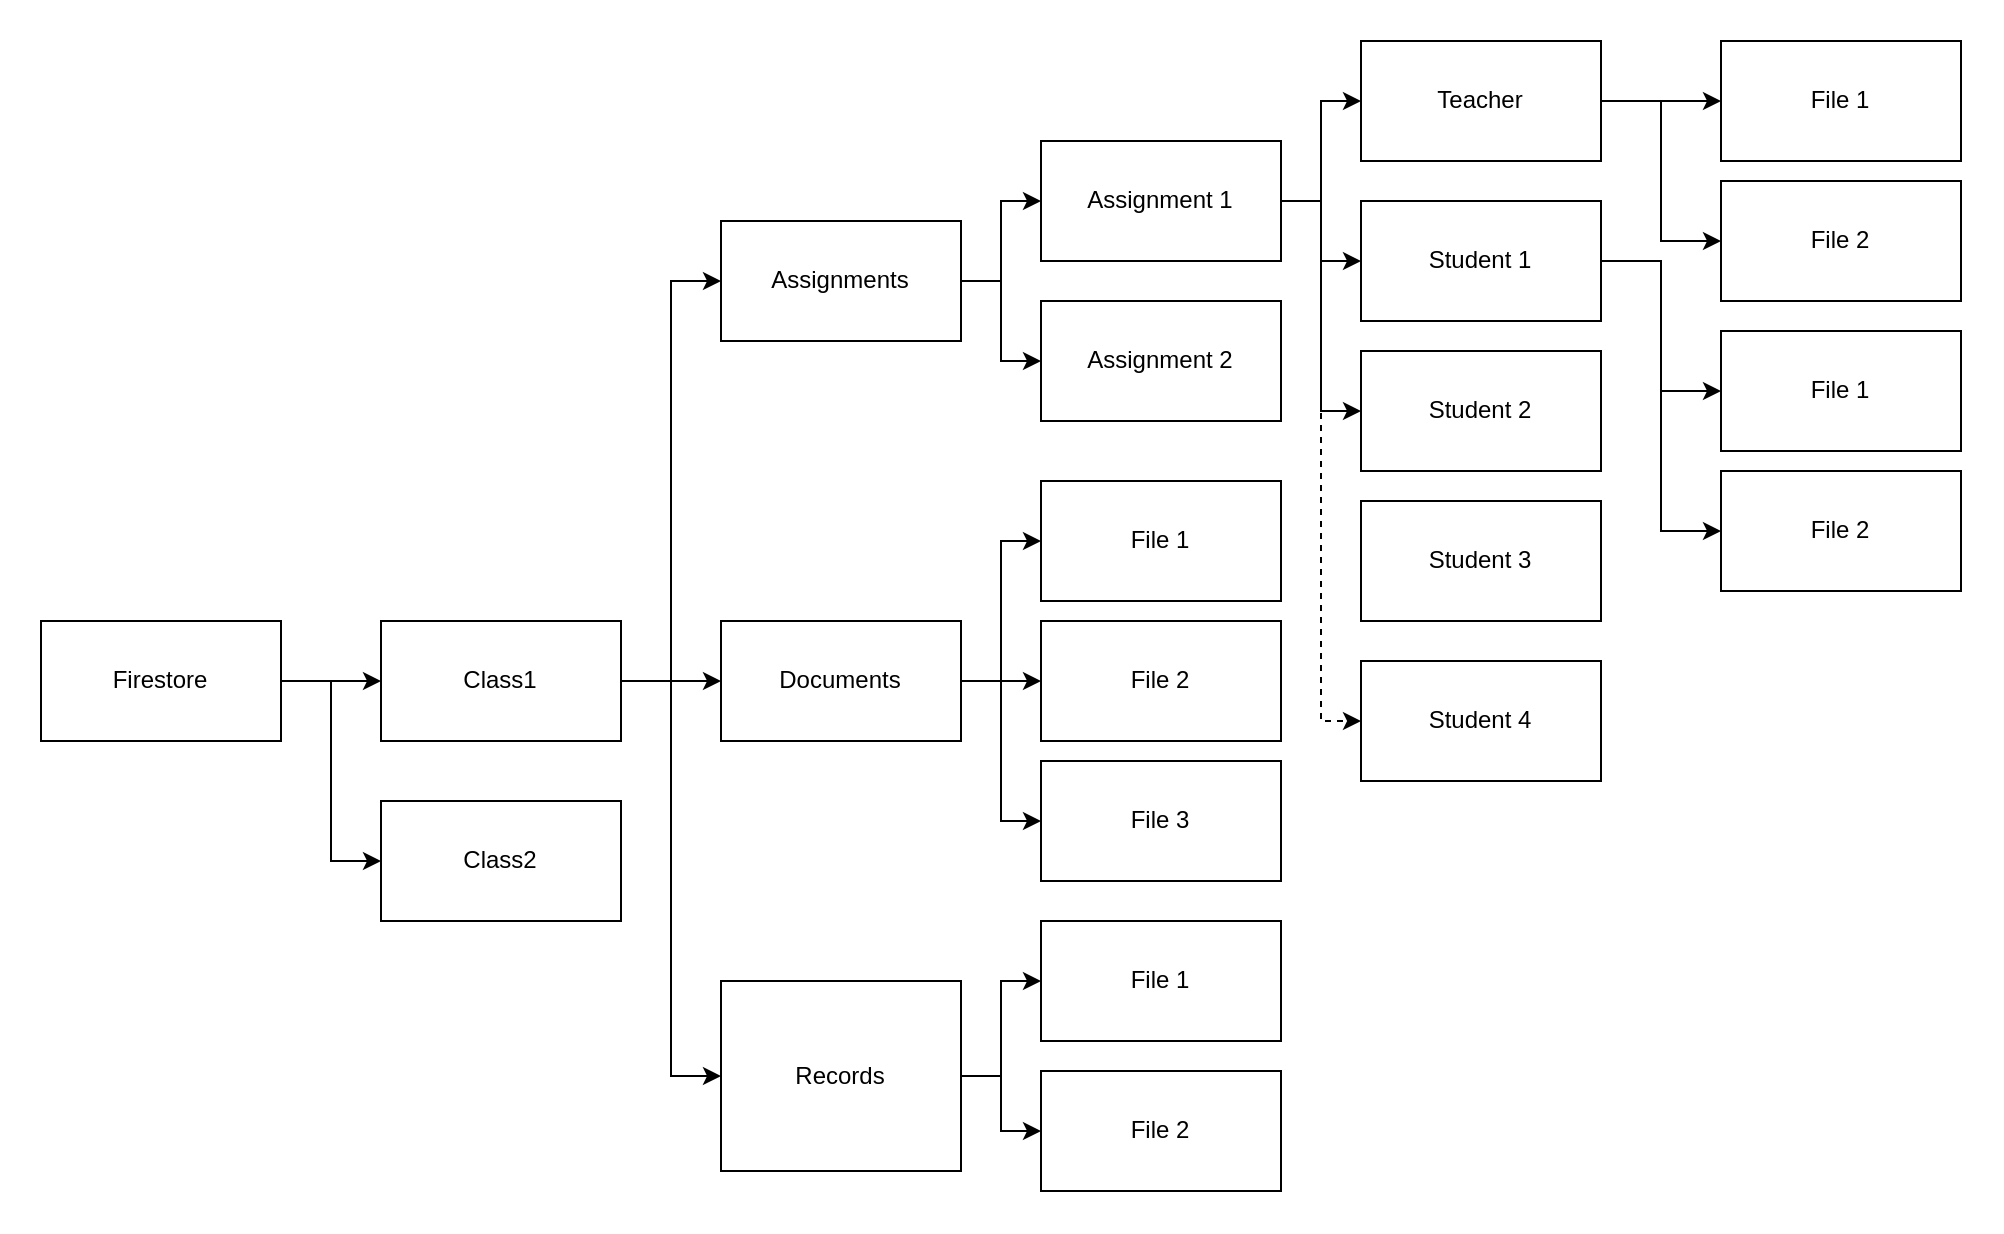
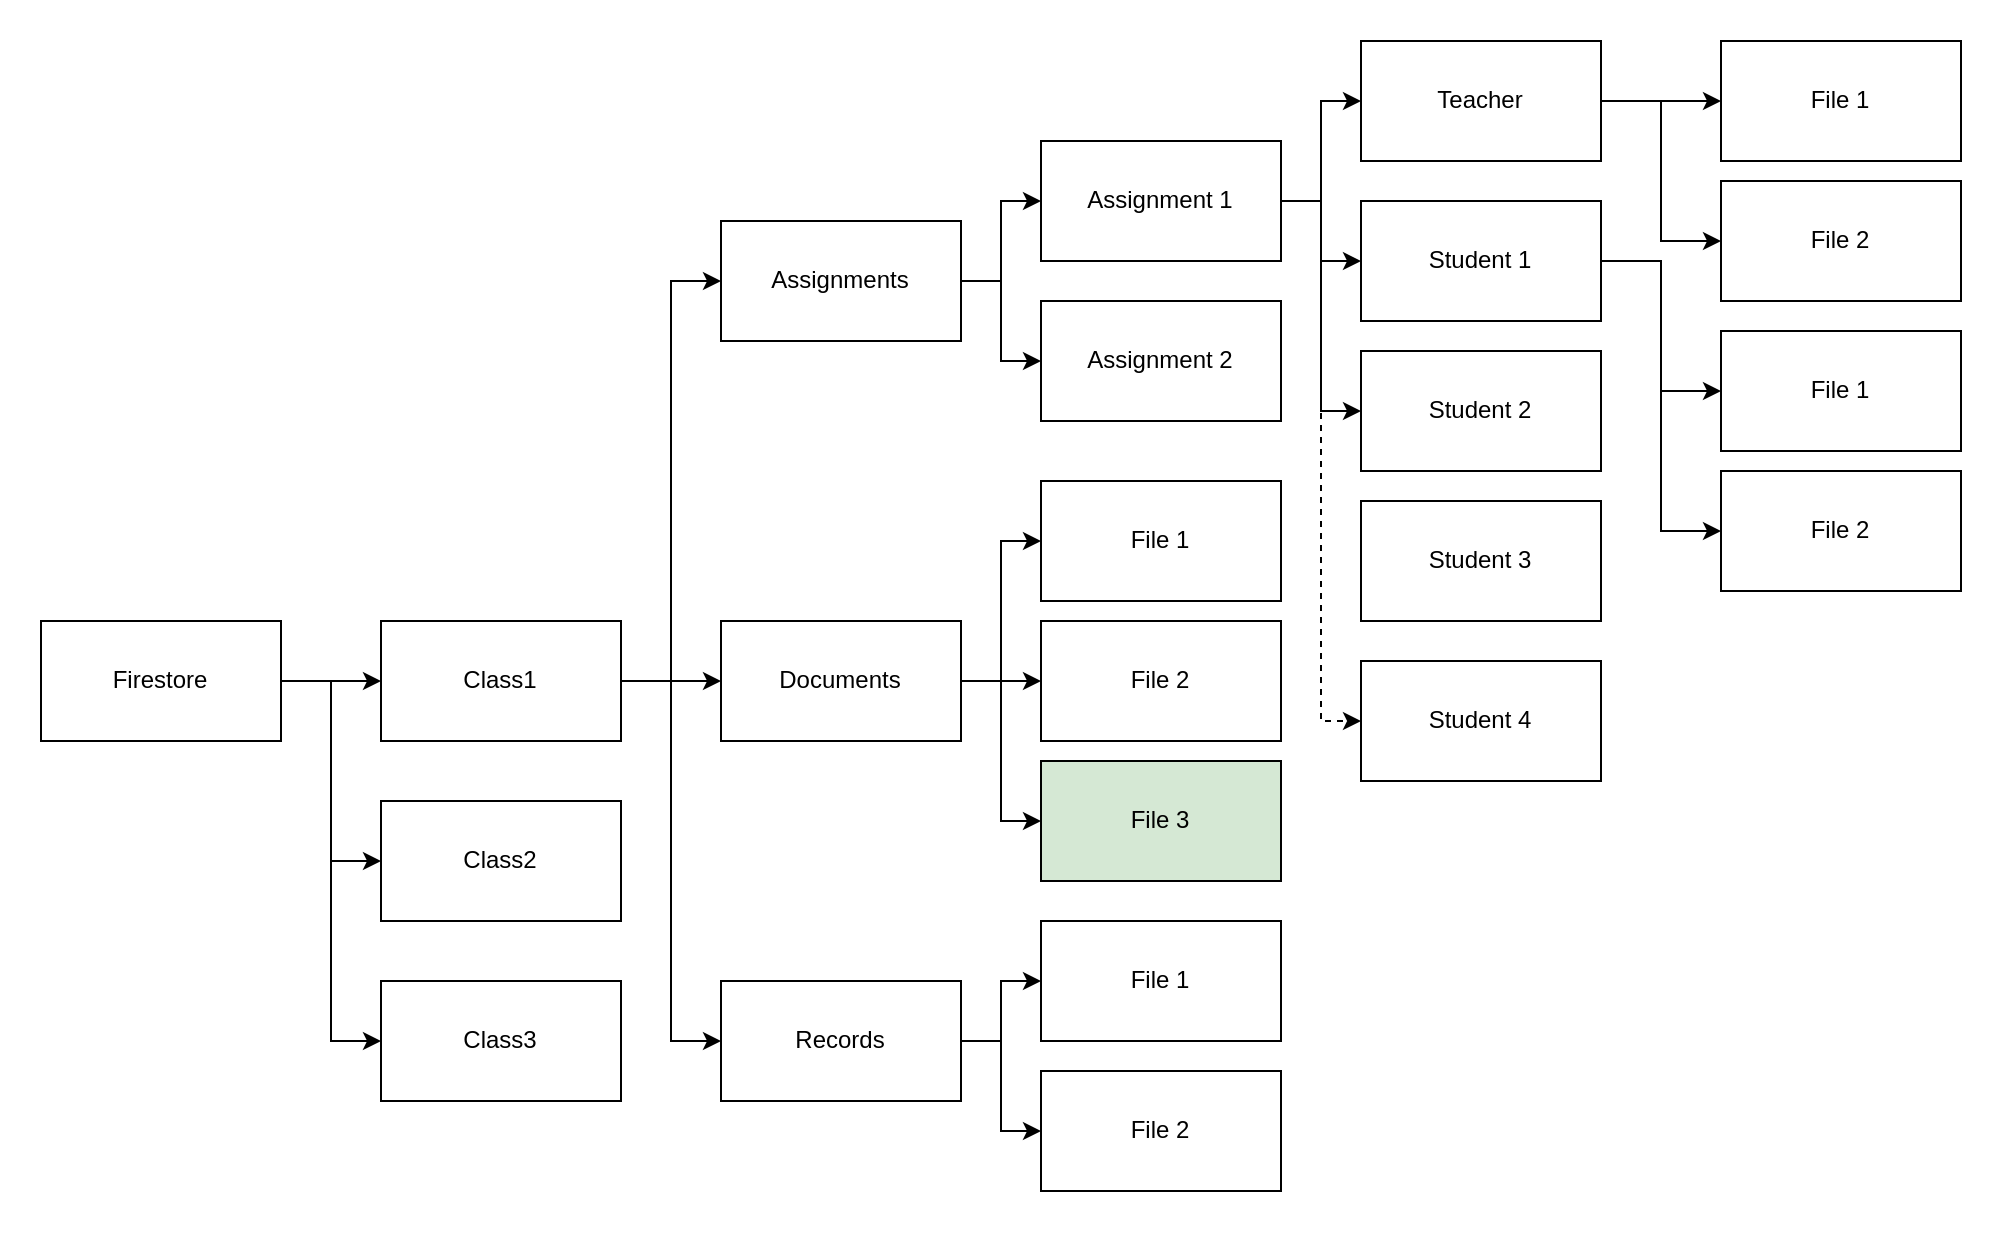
(1161, 821) -> (1161, 821)
none -> (331, 971)
none -> (501, 1041)
(841, 1076) -> (841, 1041)
